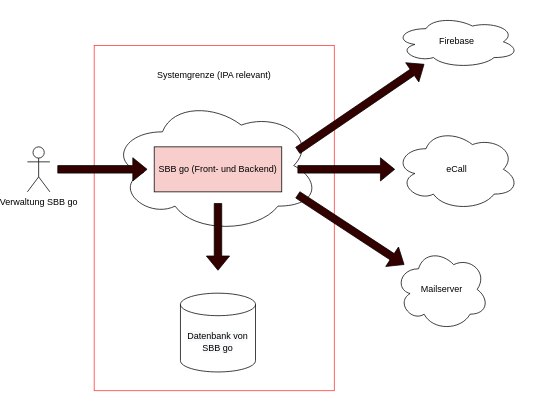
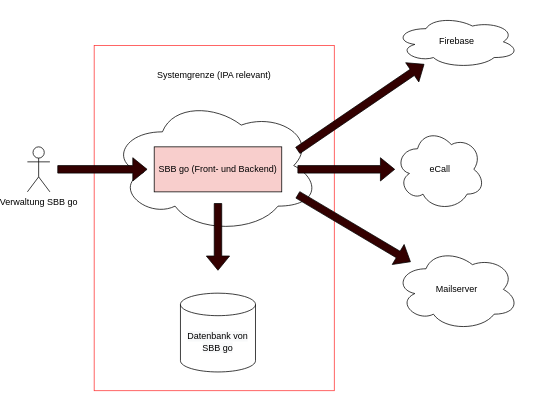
(457, 169) -> (440, 169)
(442, 289) -> (457, 289)
